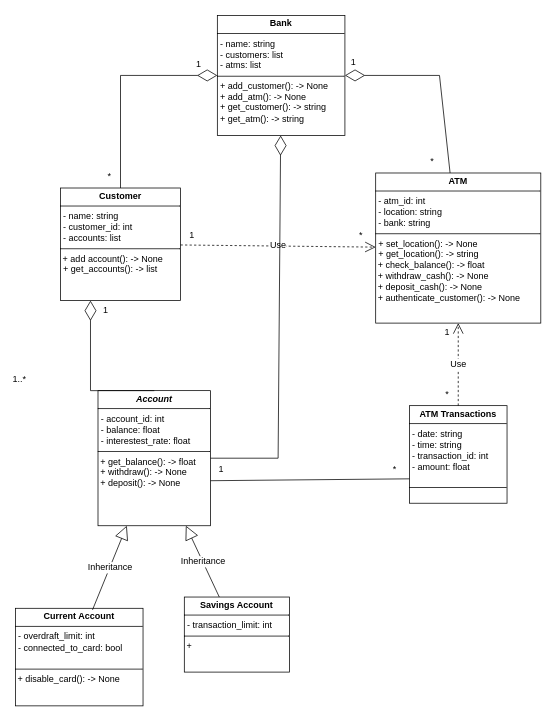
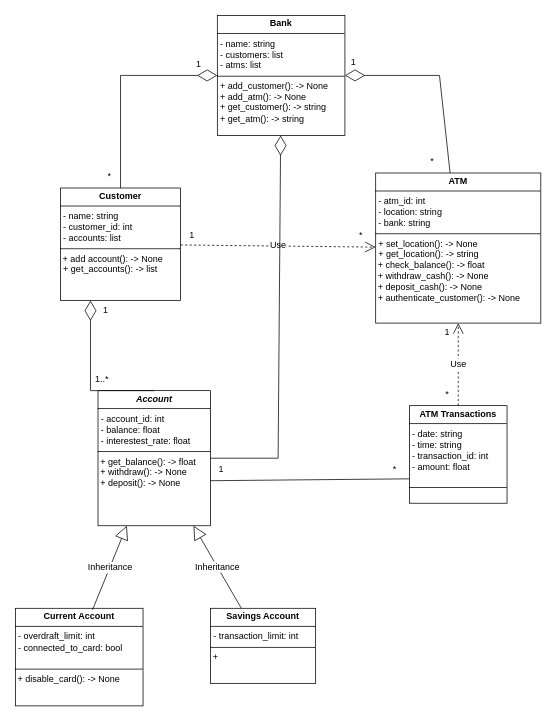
(19, 379) -> (102, 379)
(237, 634) -> (263, 645)
